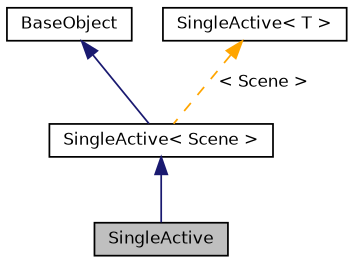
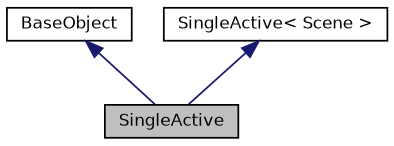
(255, 24) -> none
(121, 89) -> (127, 79)
